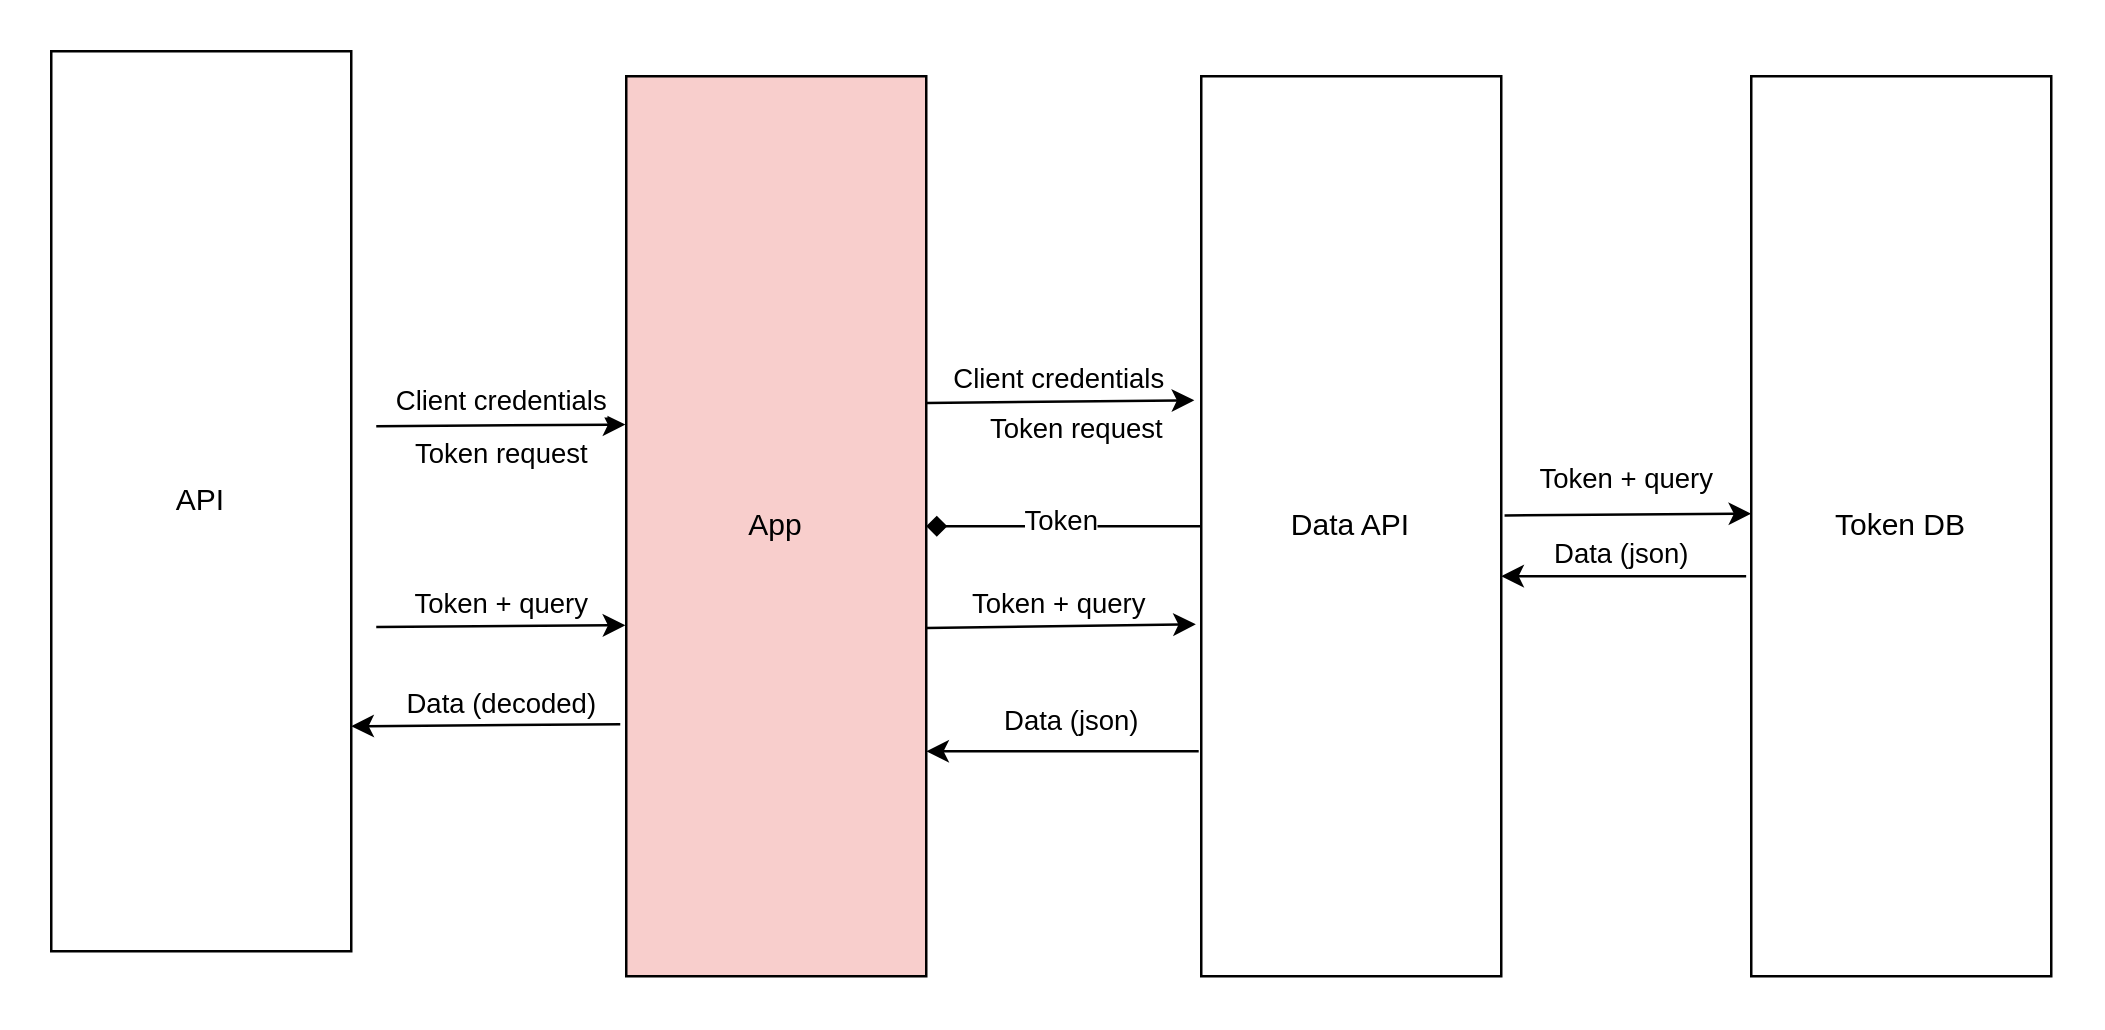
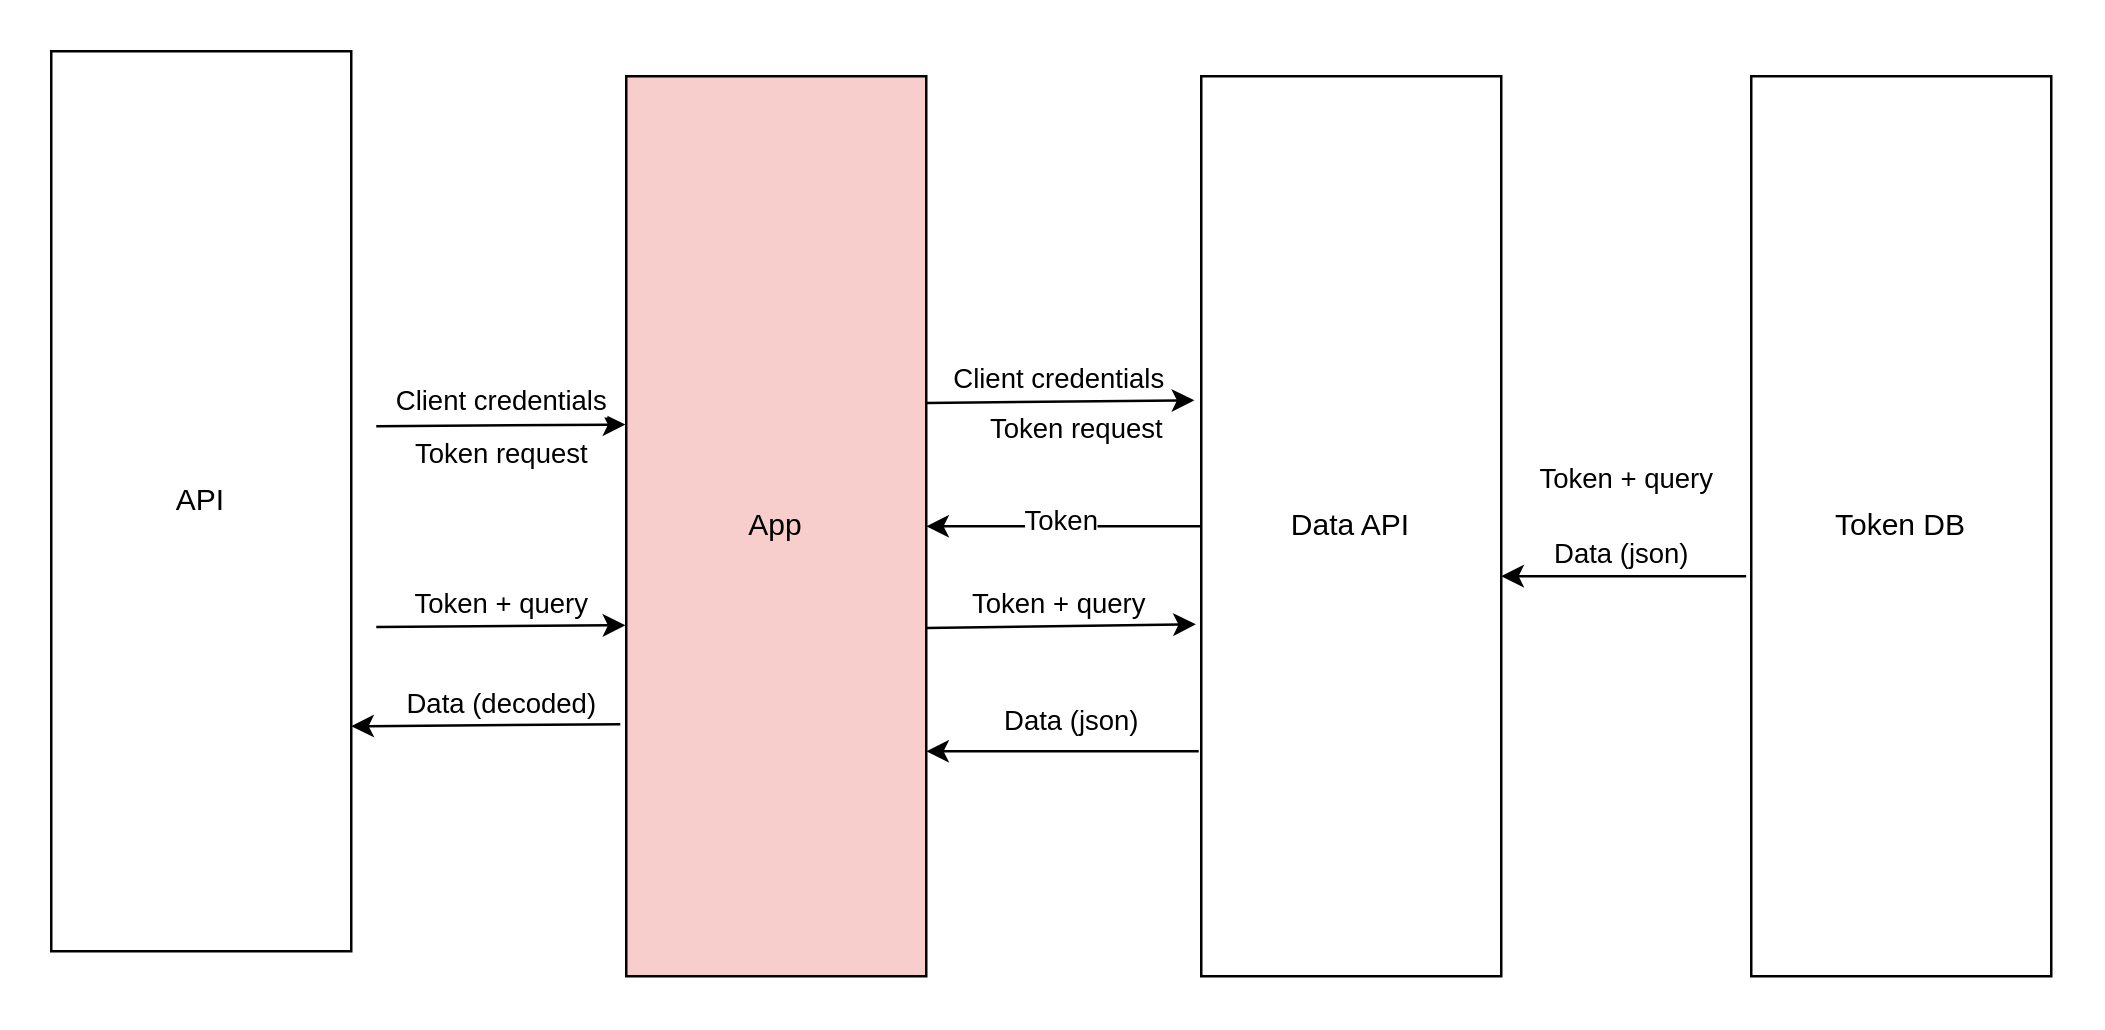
(1620, 515) -> none
(947, 526) -> (945, 526)
